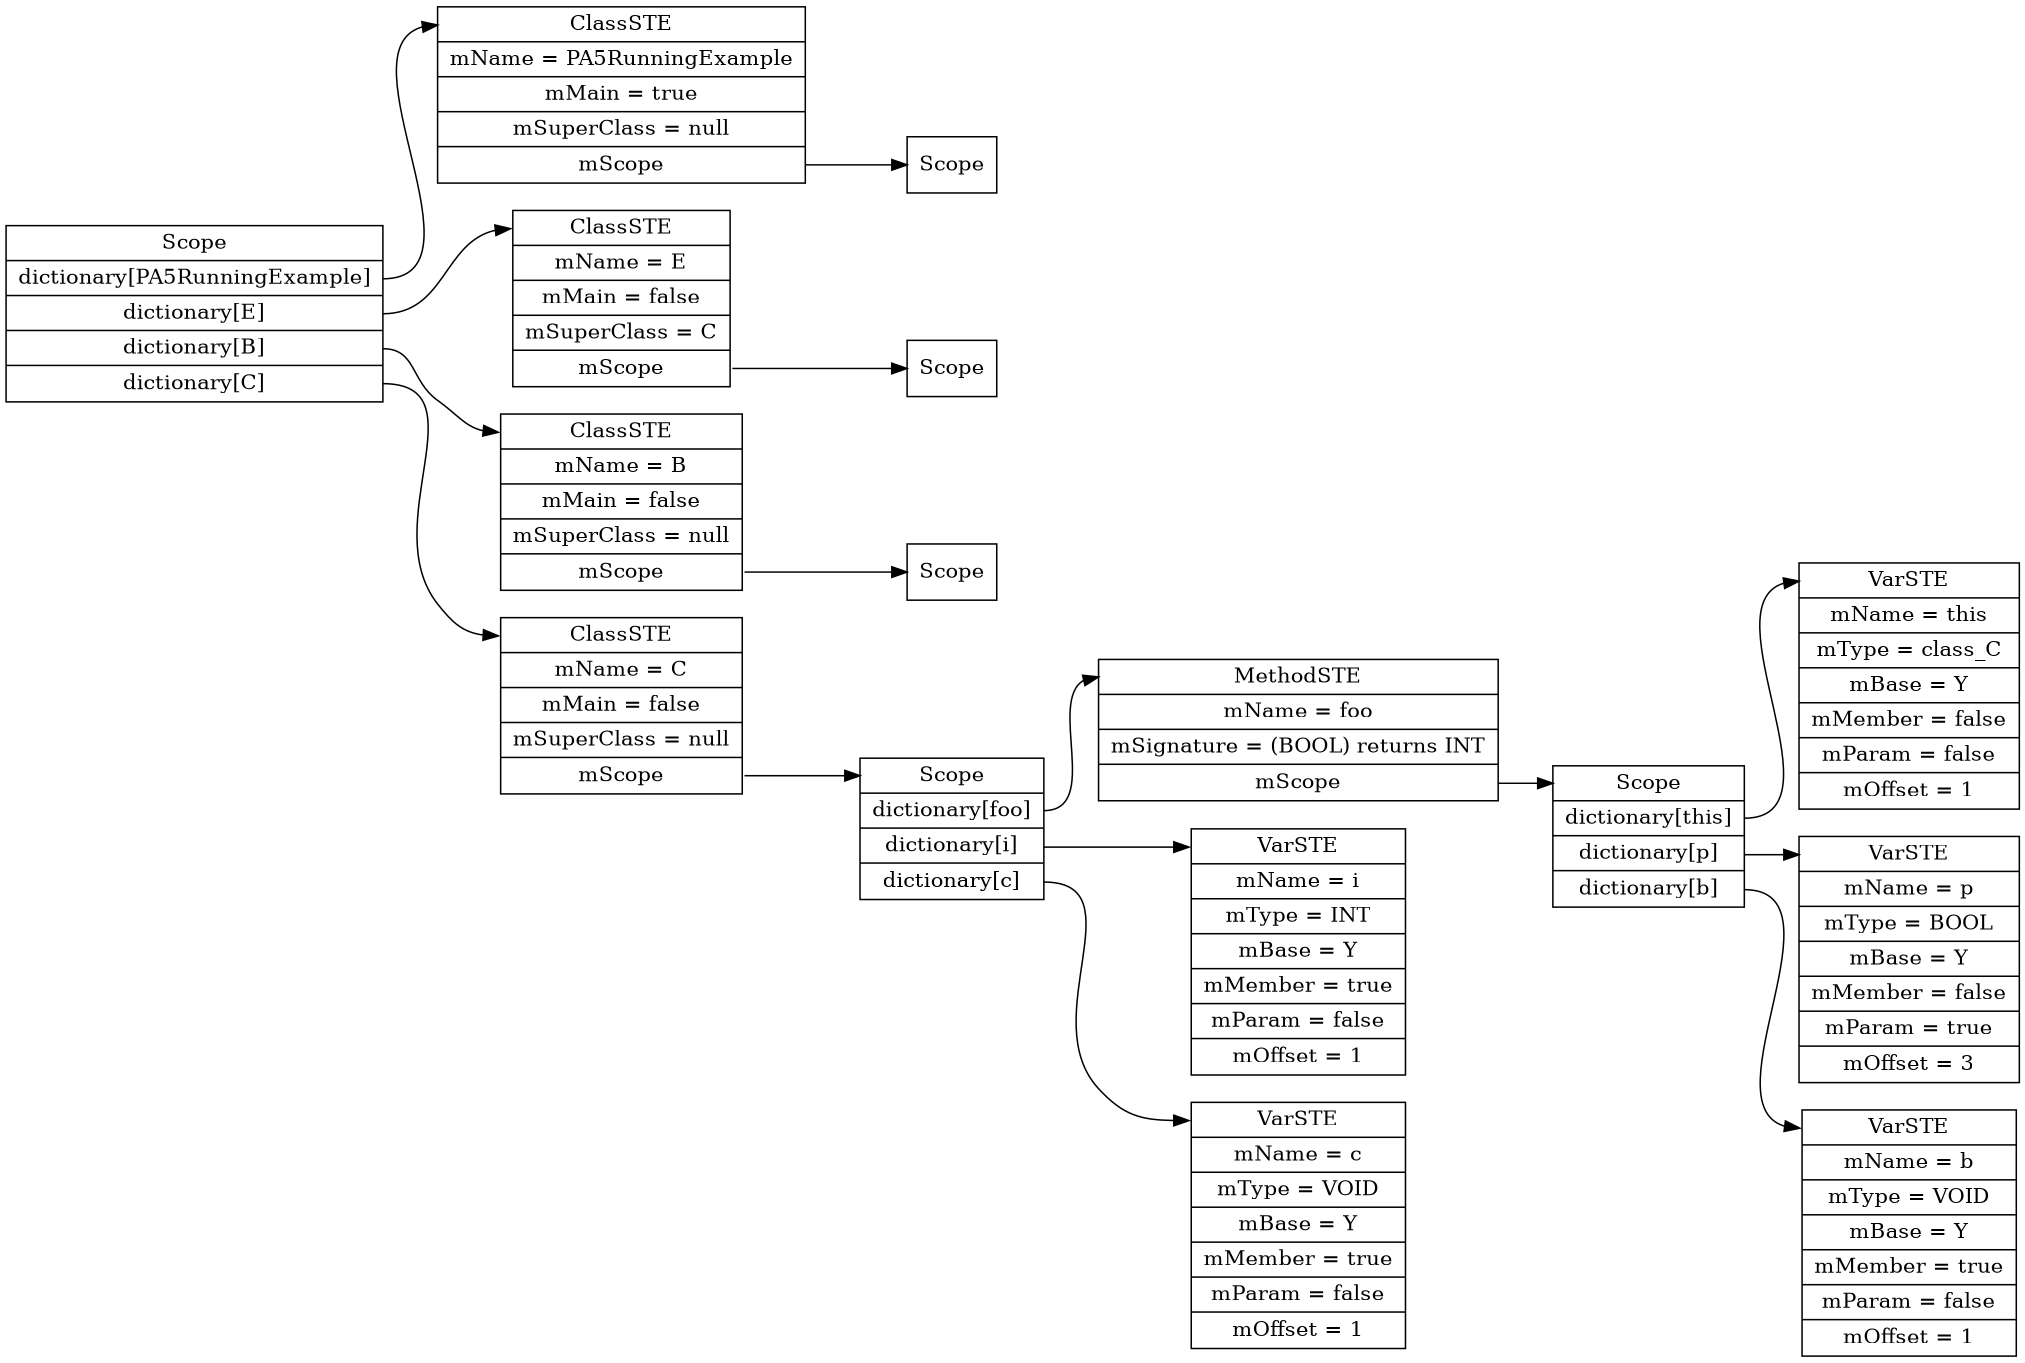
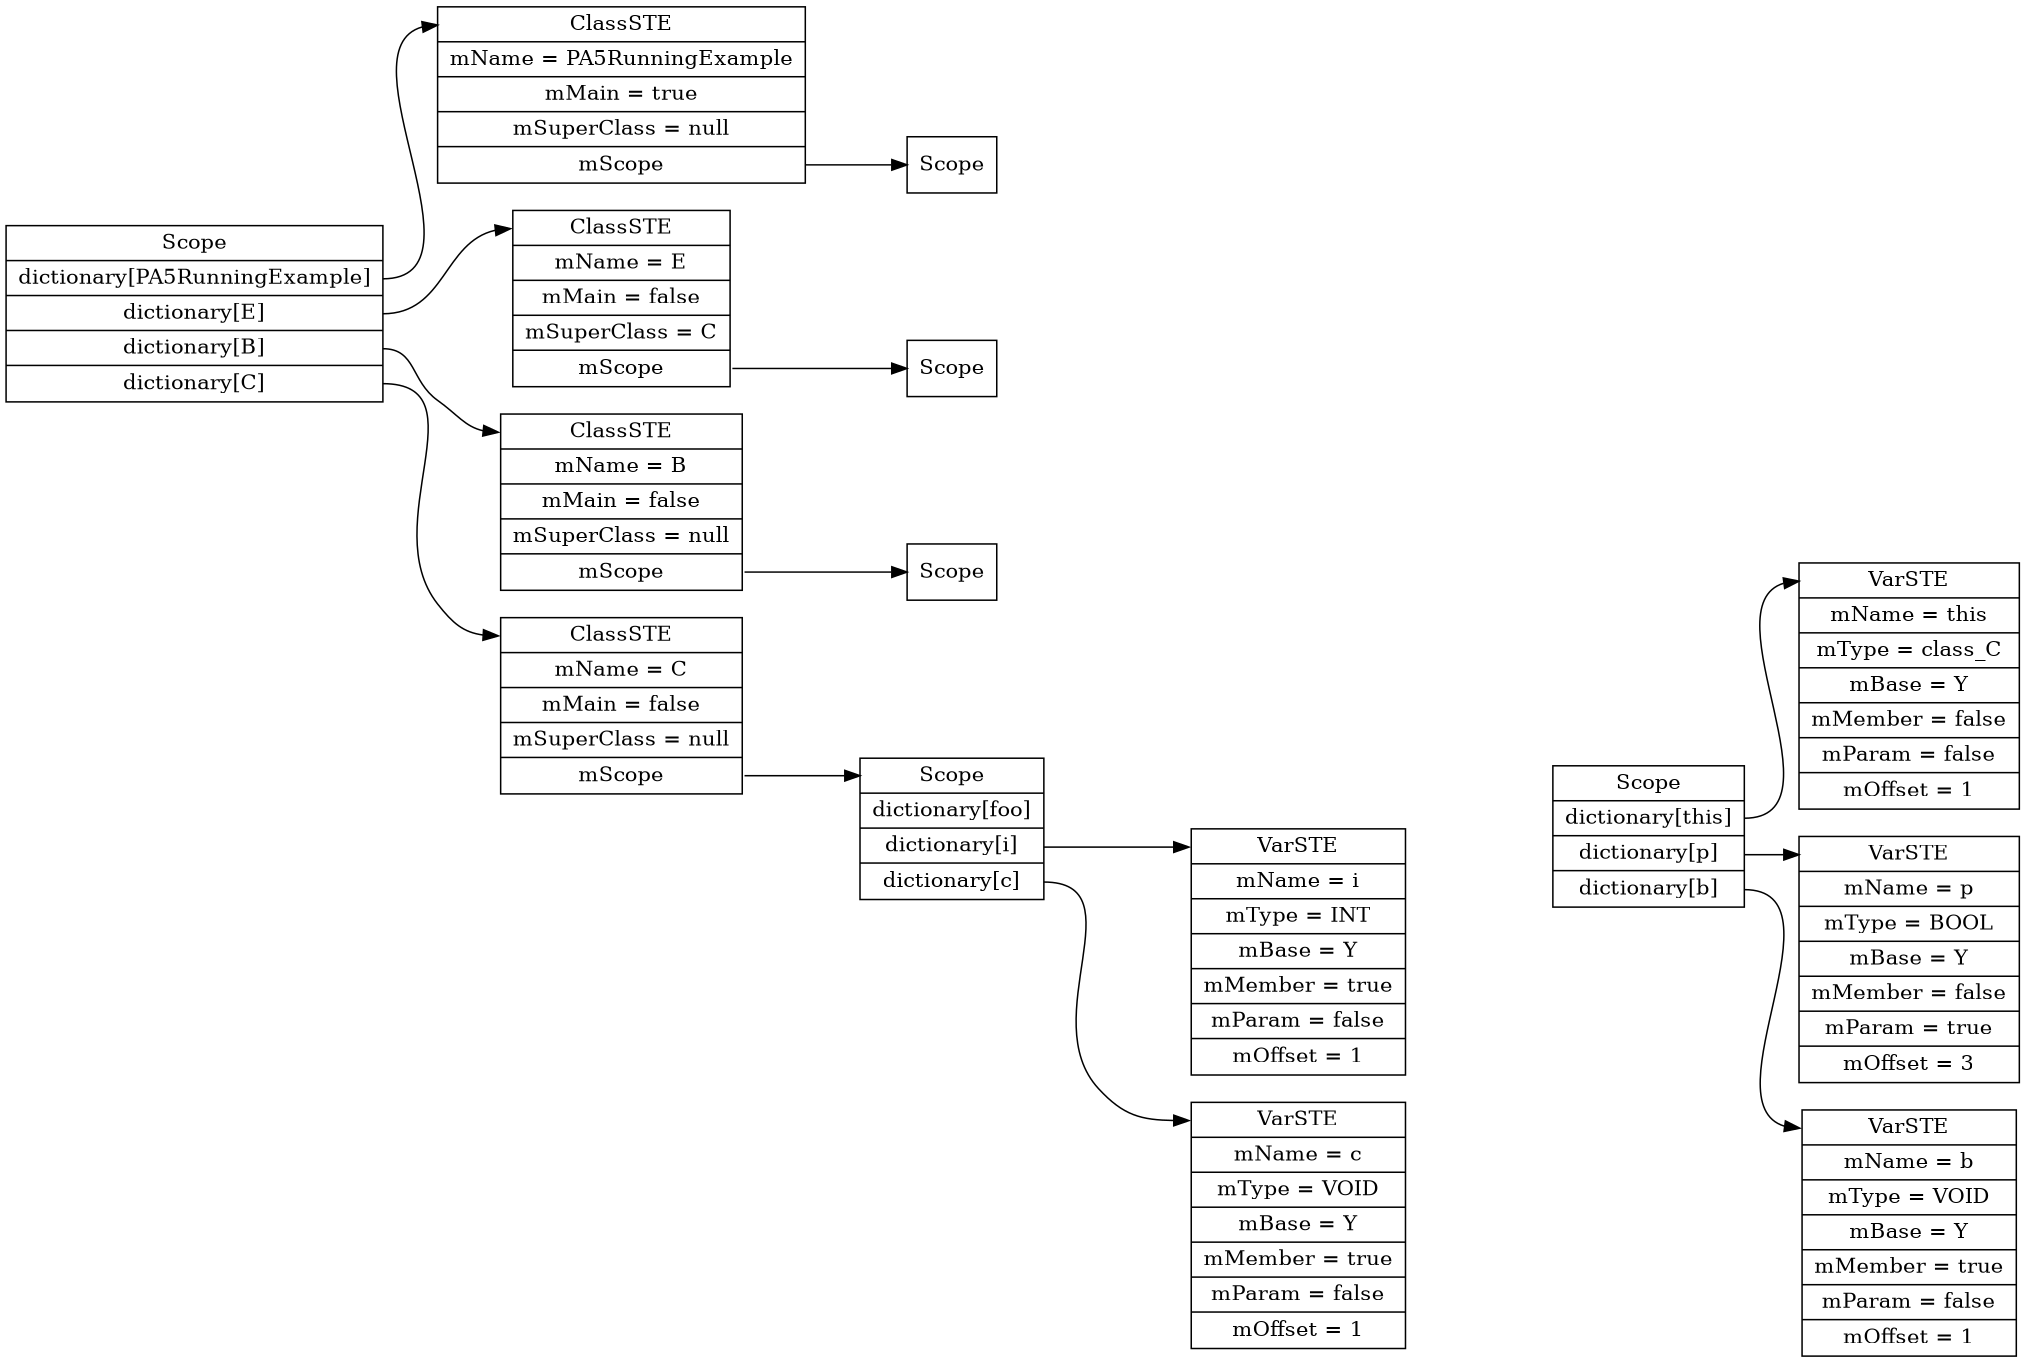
(1298, 730) -> none
